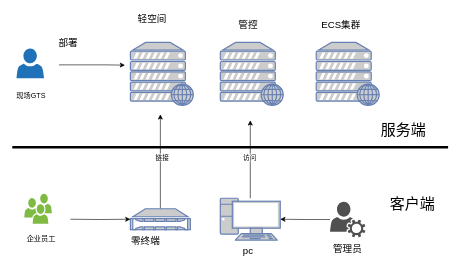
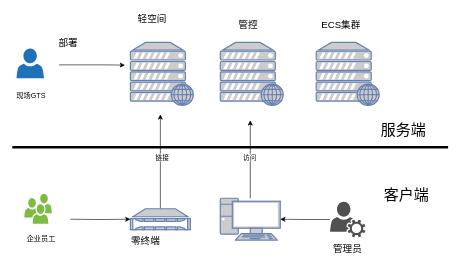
(413, 203) -> (407, 194)
(248, 251) -> none
